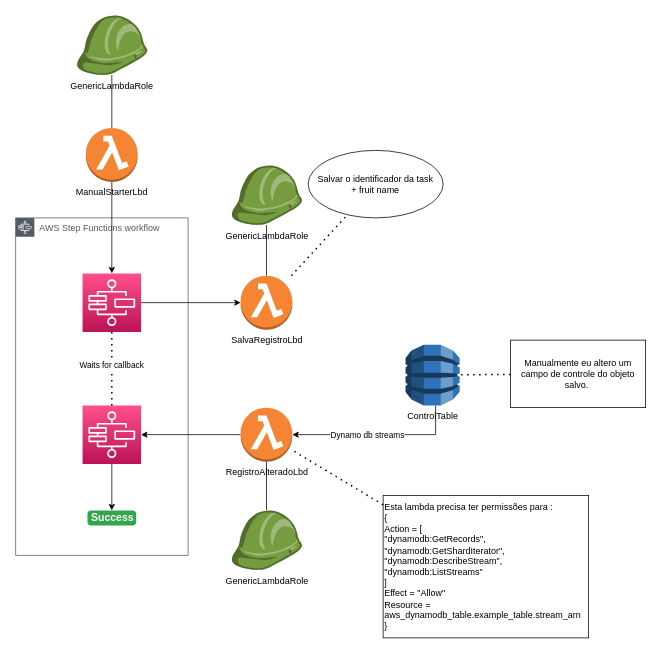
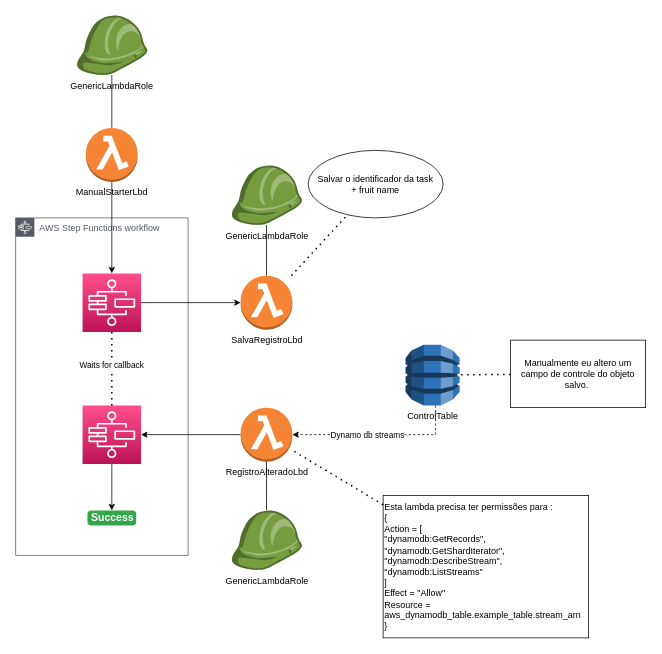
(427, 435) -> (427, 435)
